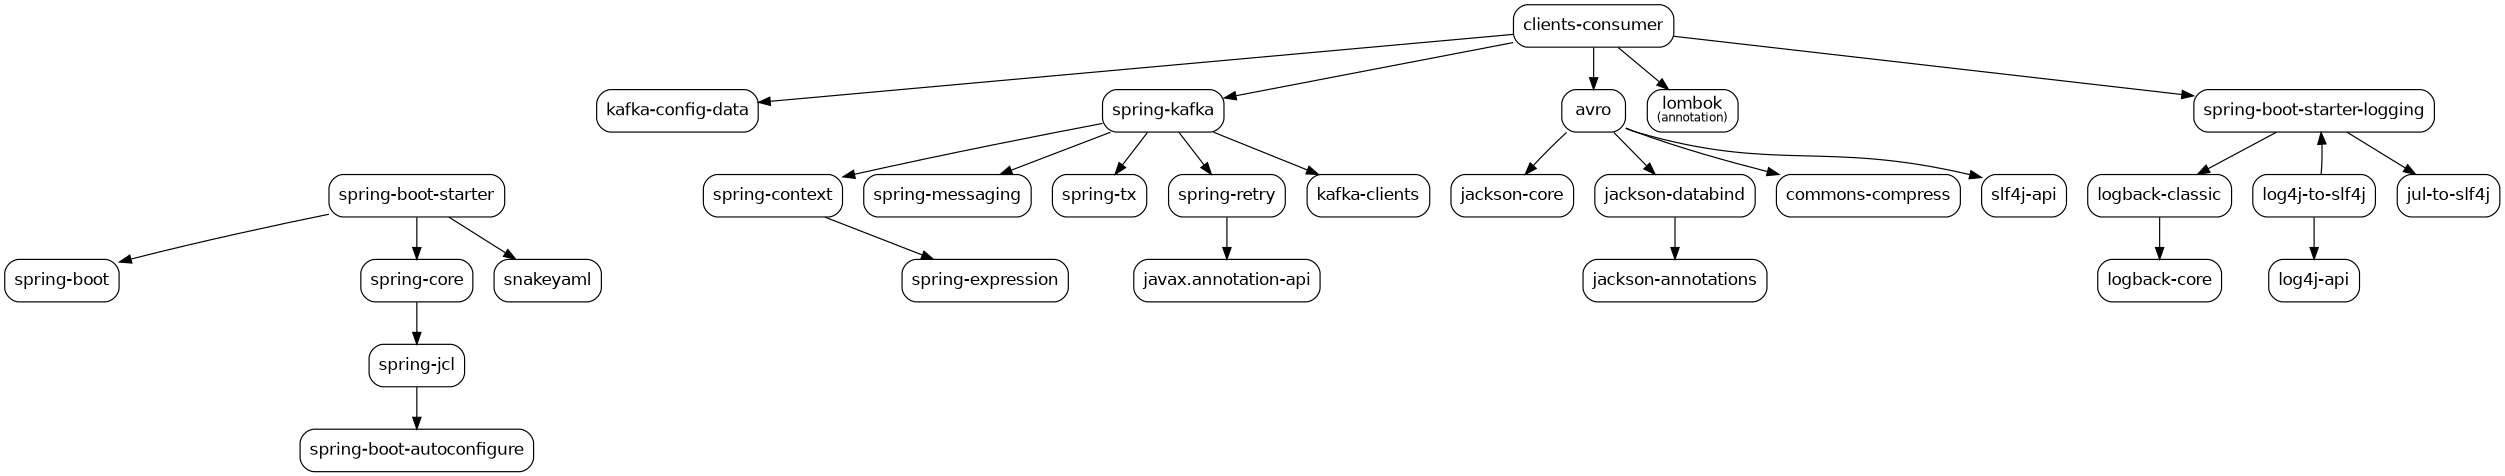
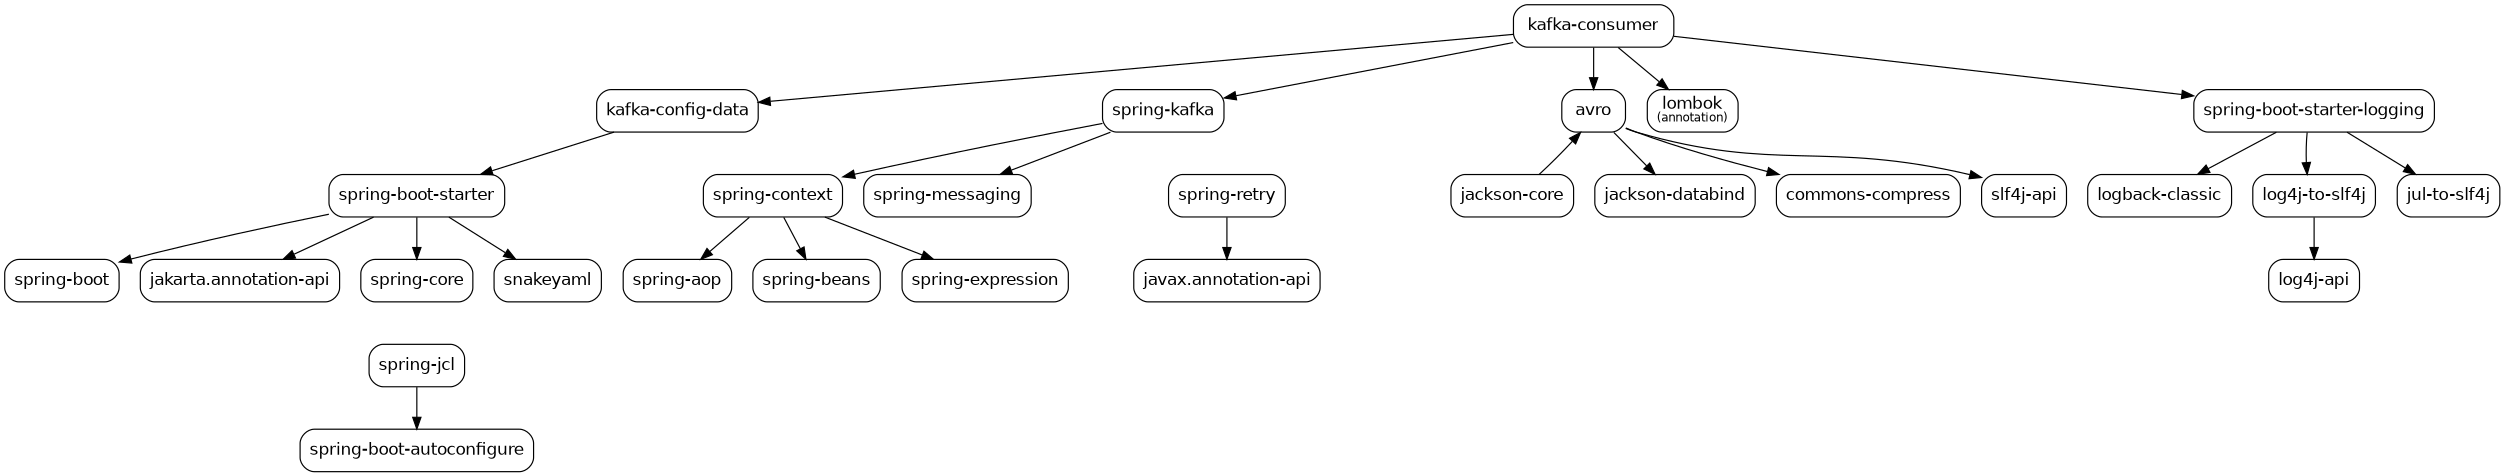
(1594, 26) -> (1594, 26)
(1192, 149) -> none
(1550, 149) -> (1556, 158)
none -> (553, 151)
(2322, 159) -> (2306, 147)
(1100, 196) -> none
(1368, 196) -> none
none -> (240, 281)
none -> (677, 281)
none -> (817, 281)
(1675, 281) -> none
(2160, 281) -> none
(417, 317) -> none
